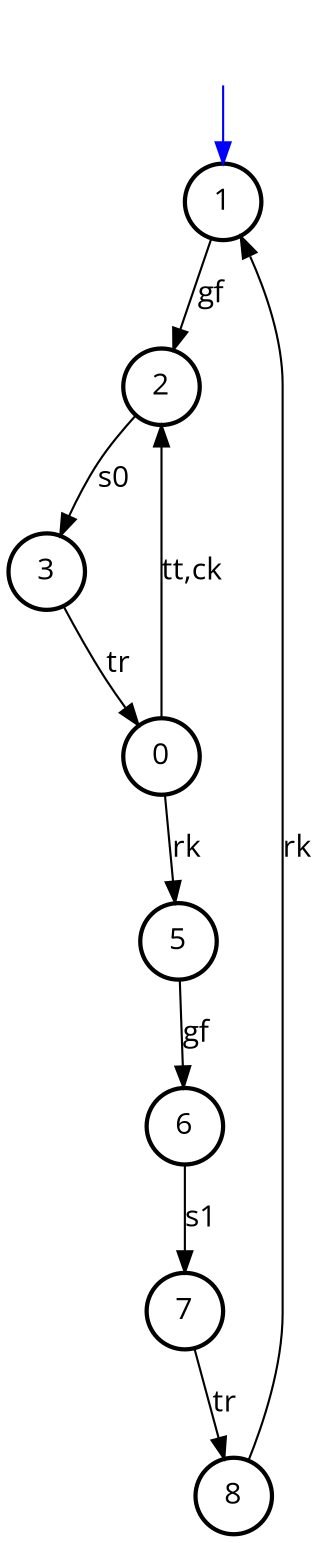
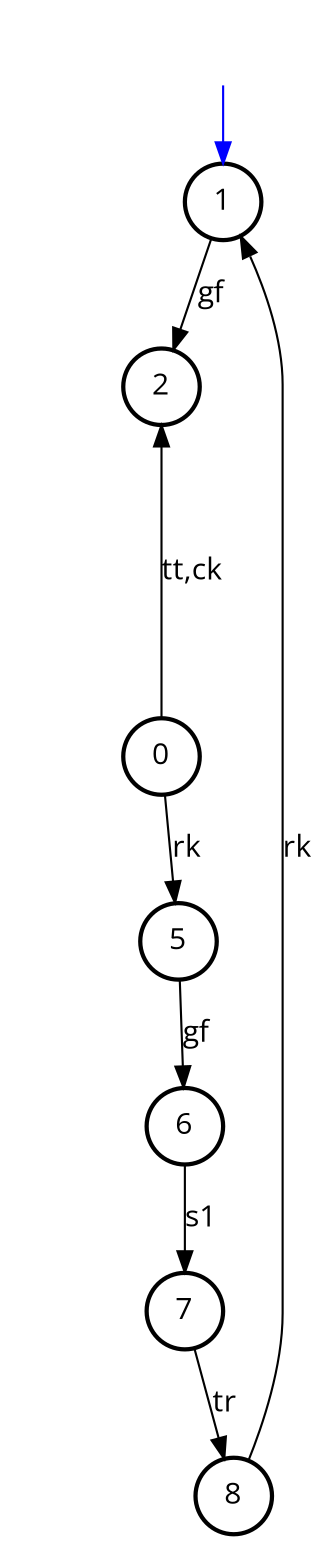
(47, 572) -> none
